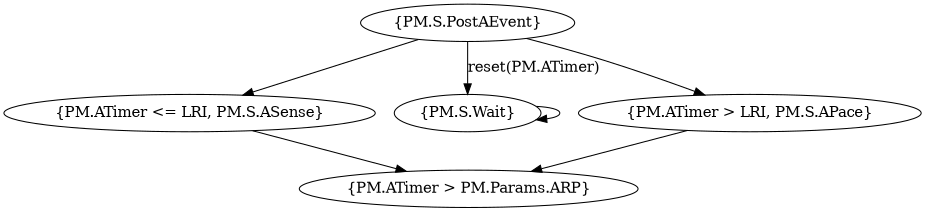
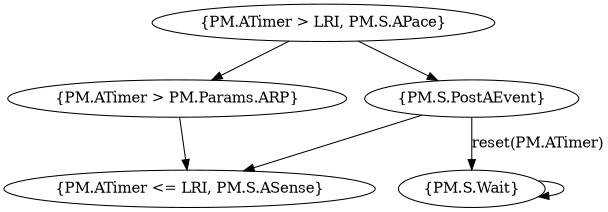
(611, 63) -> (393, 58)
(324, 150) -> (183, 138)
